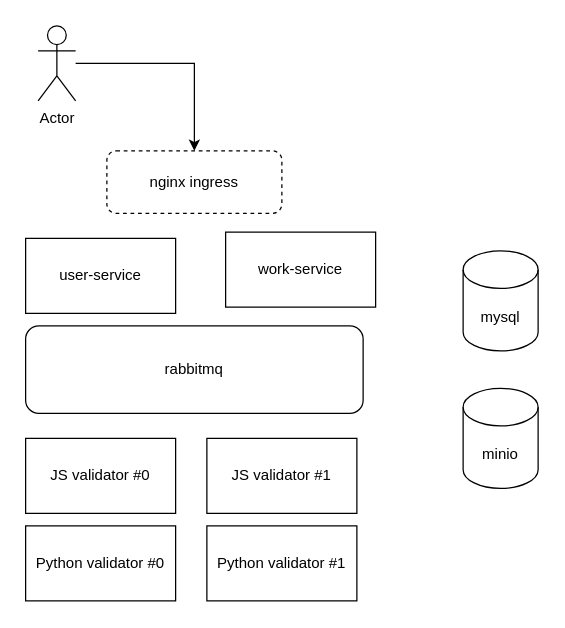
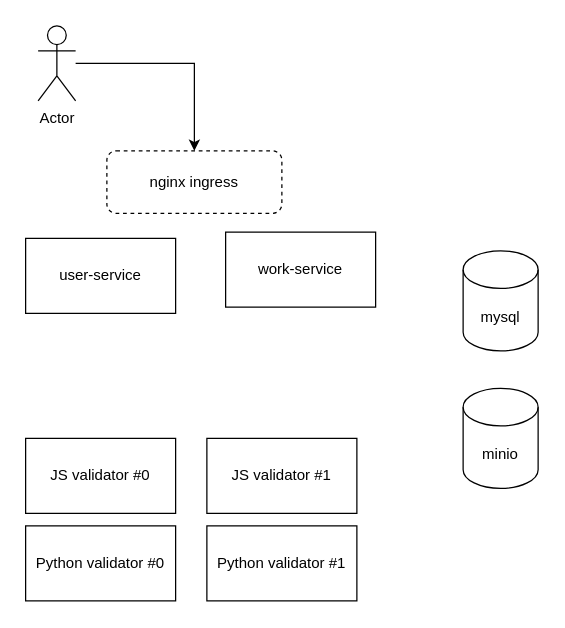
(194, 369) -> none
